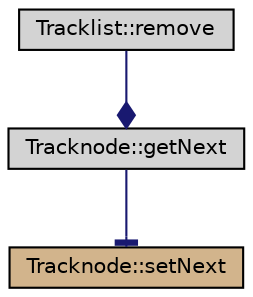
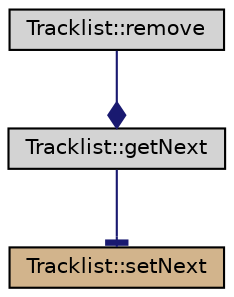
(126, 149) -> (117, 149)
(126, 268) -> (117, 268)
